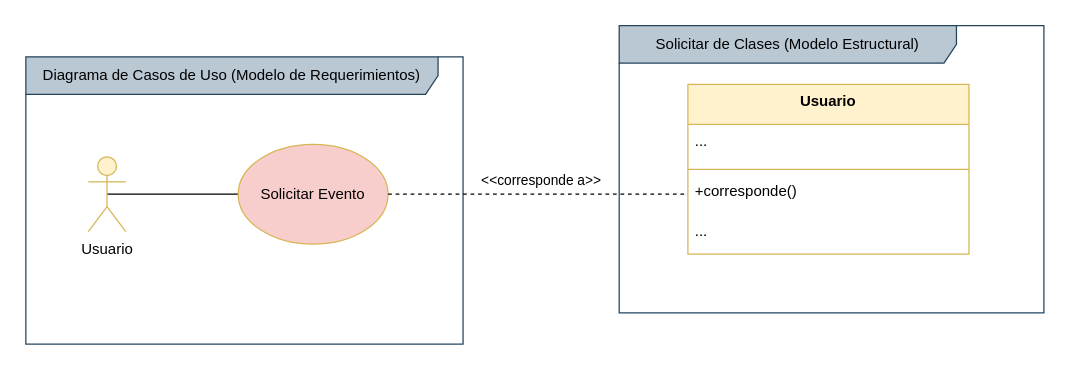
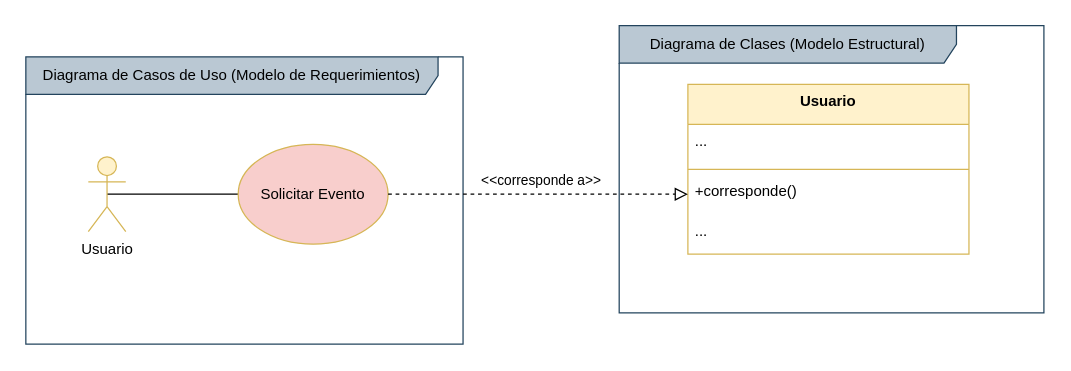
(788, 44) -> (788, 44)
(679, 194) -> (674, 194)
